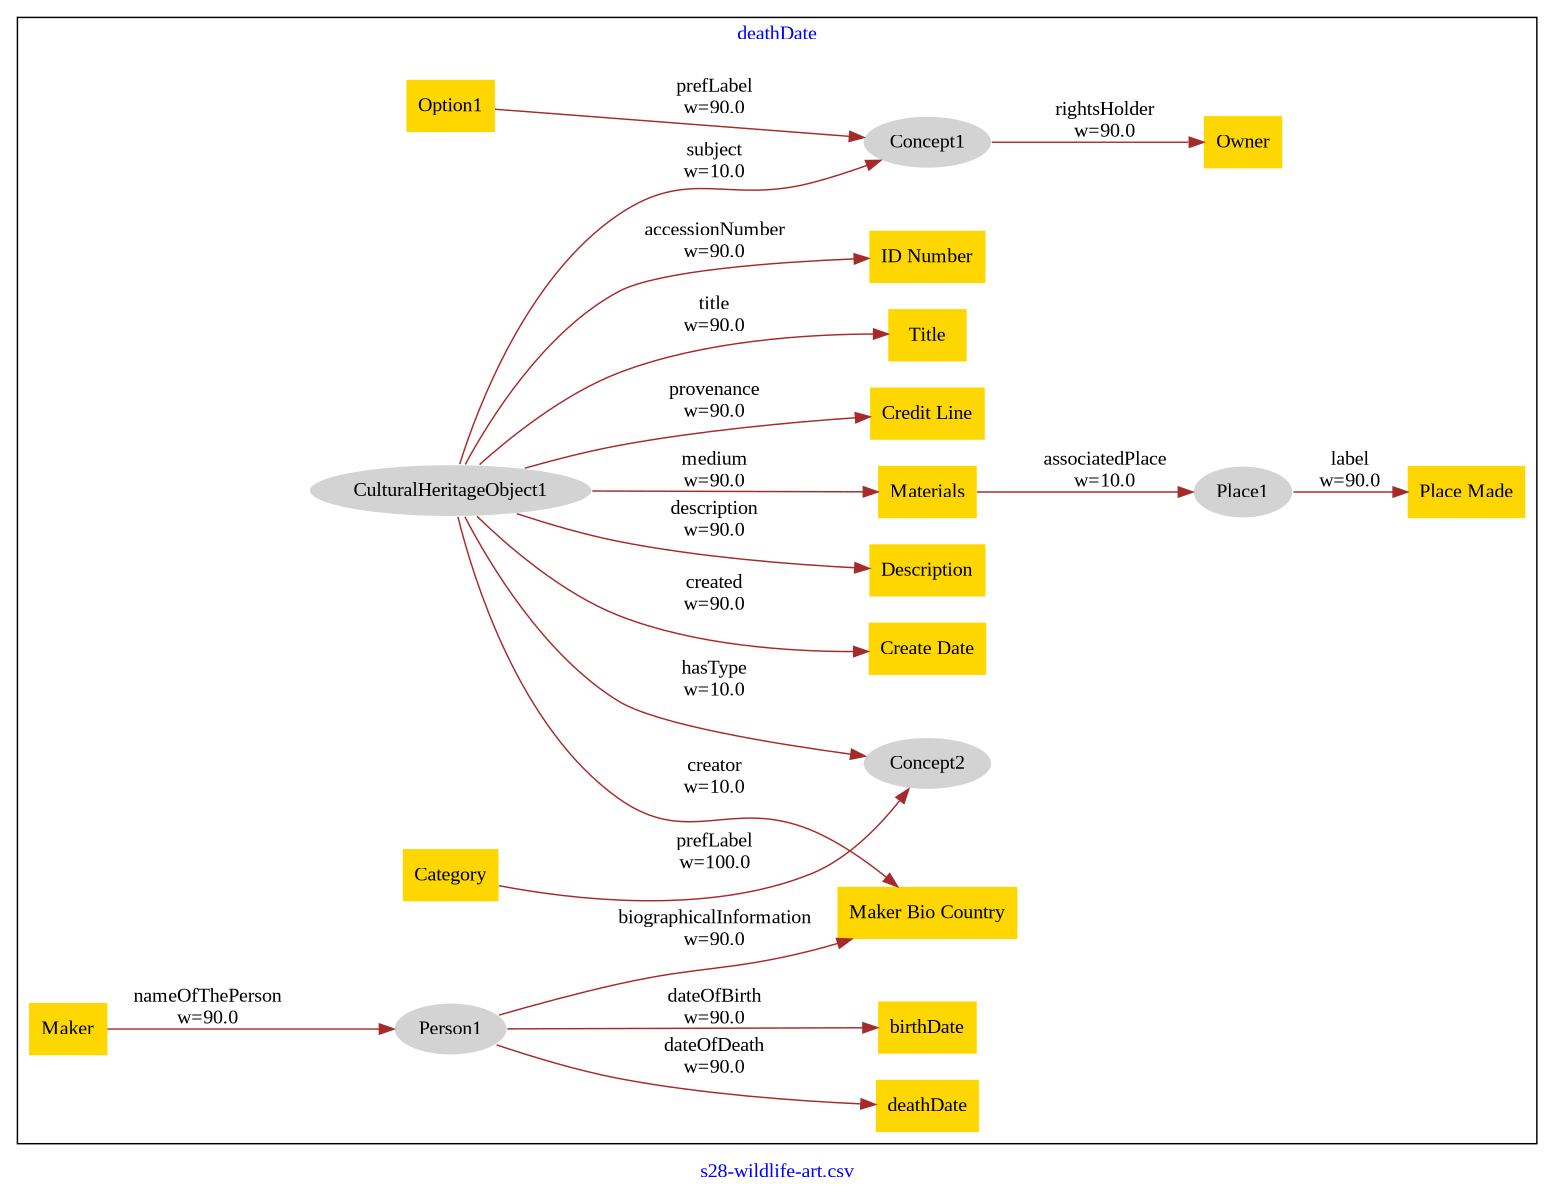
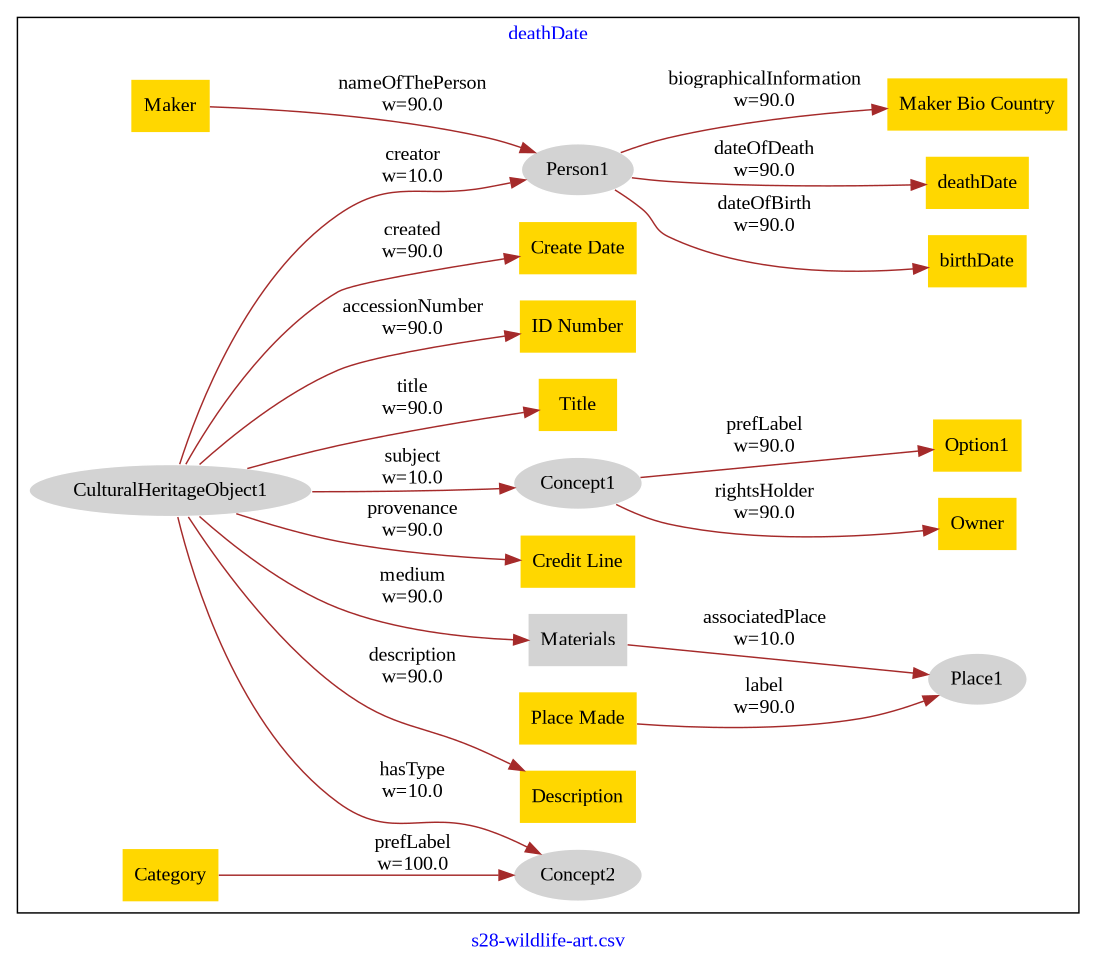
(672, 123) -> (780, 464)
(927, 492) -> (578, 640)
(1343, 492) -> (782, 726)
(602, 785) -> (293, 256)
